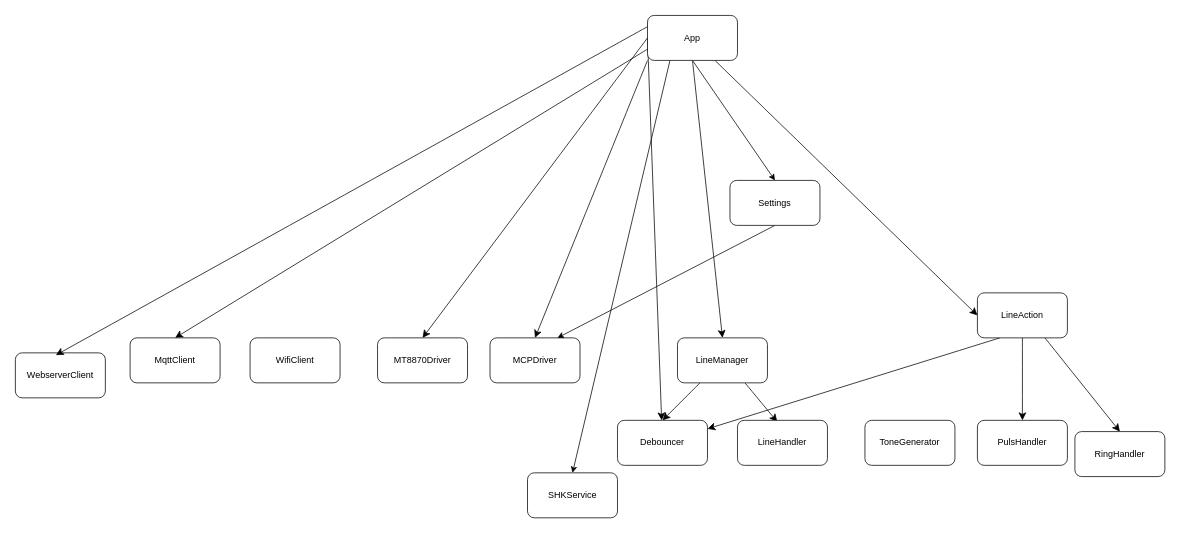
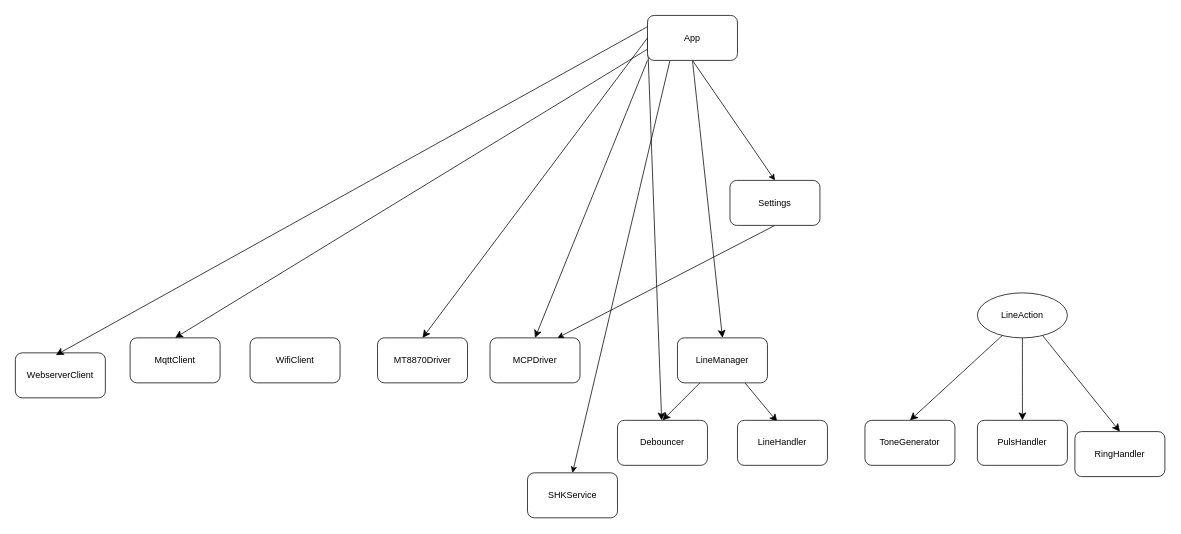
(870, 210) -> none
(1023, 315) -> (1023, 315)
(857, 382) -> (958, 377)
